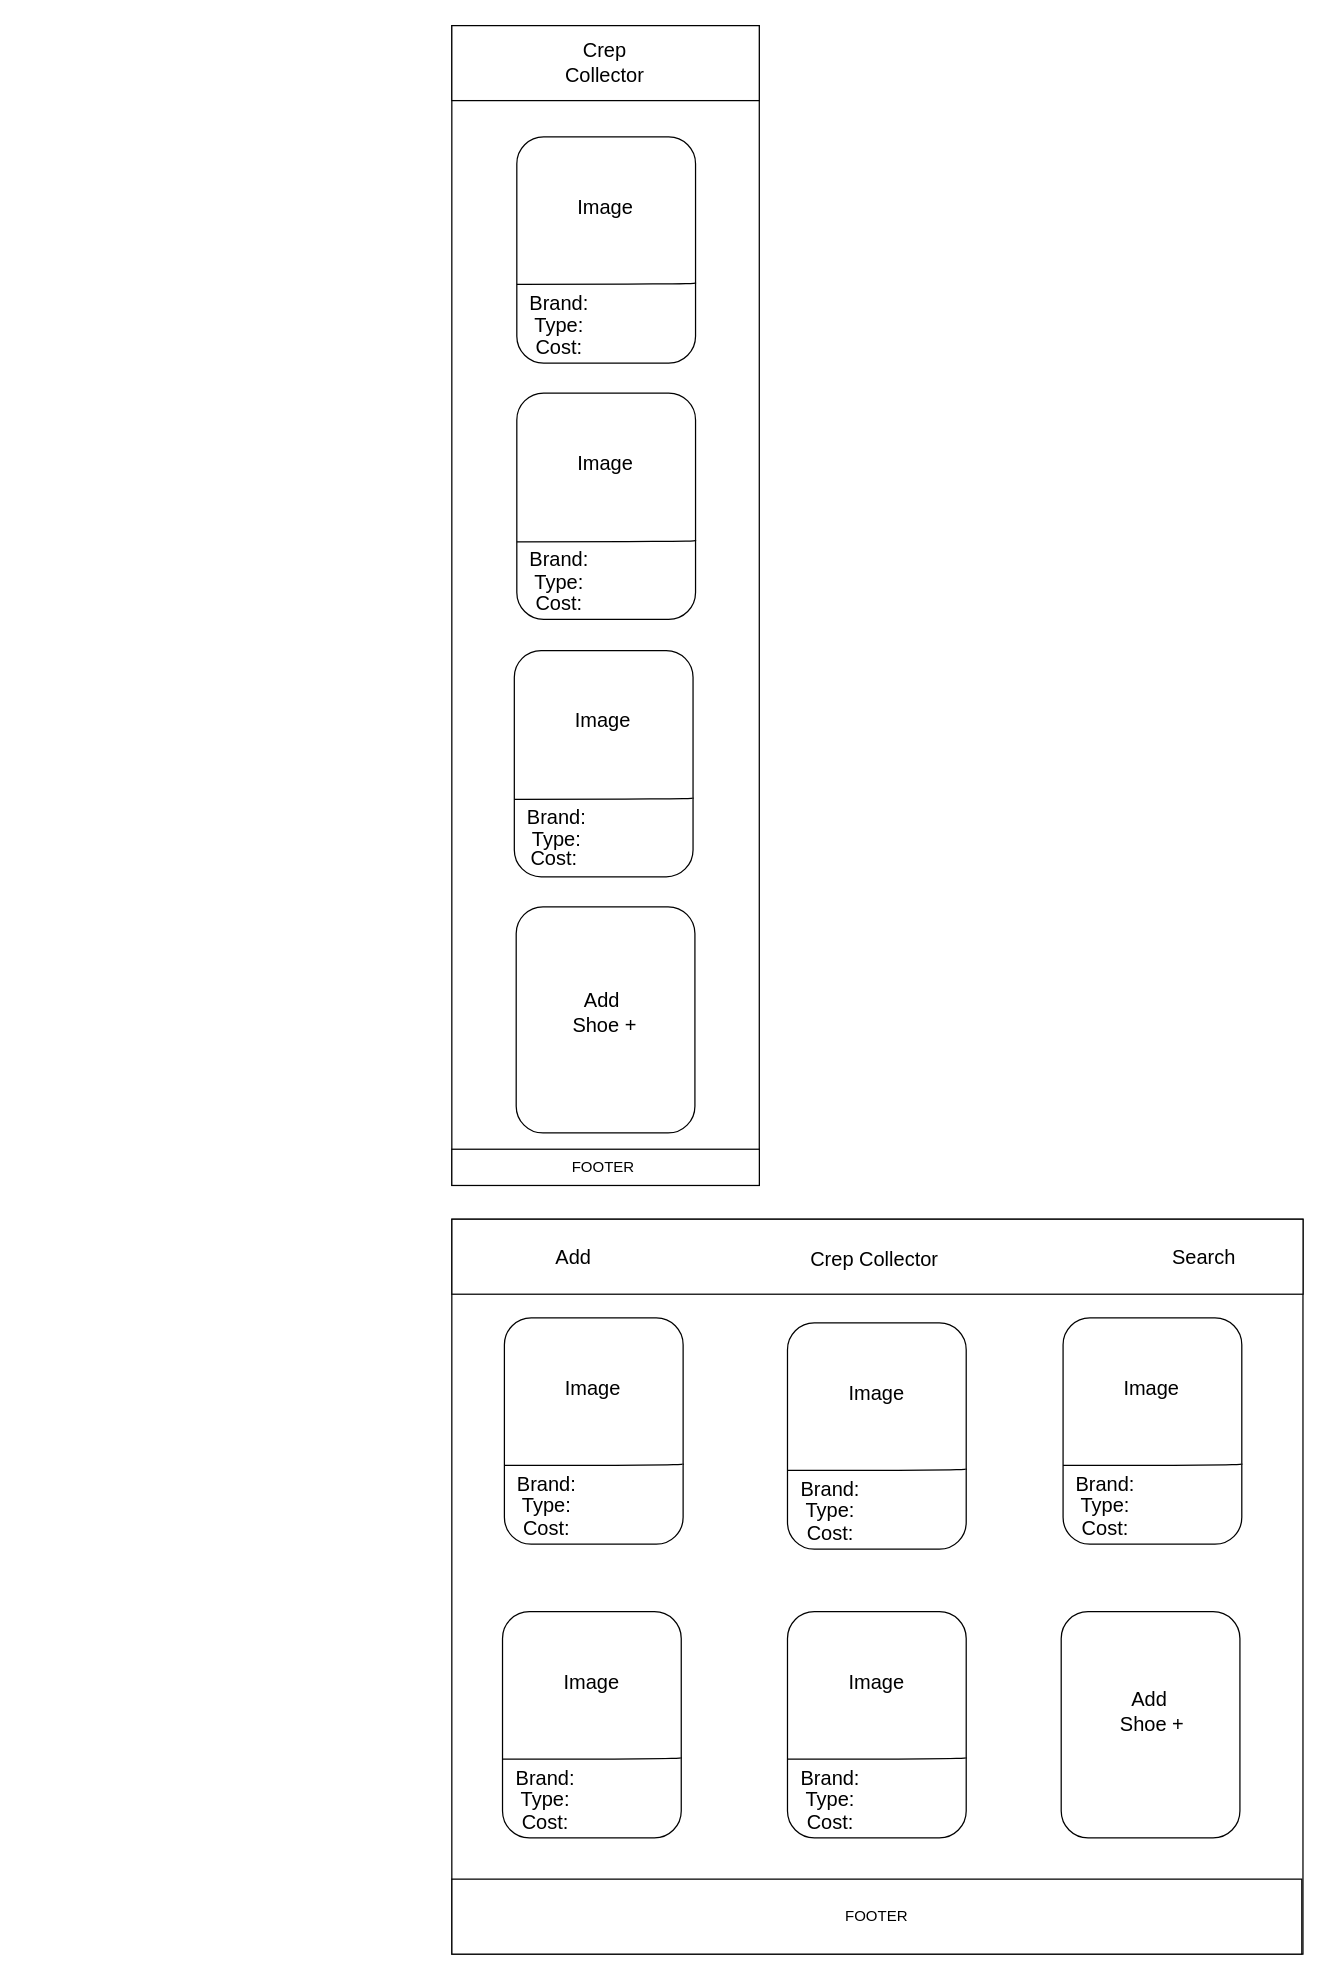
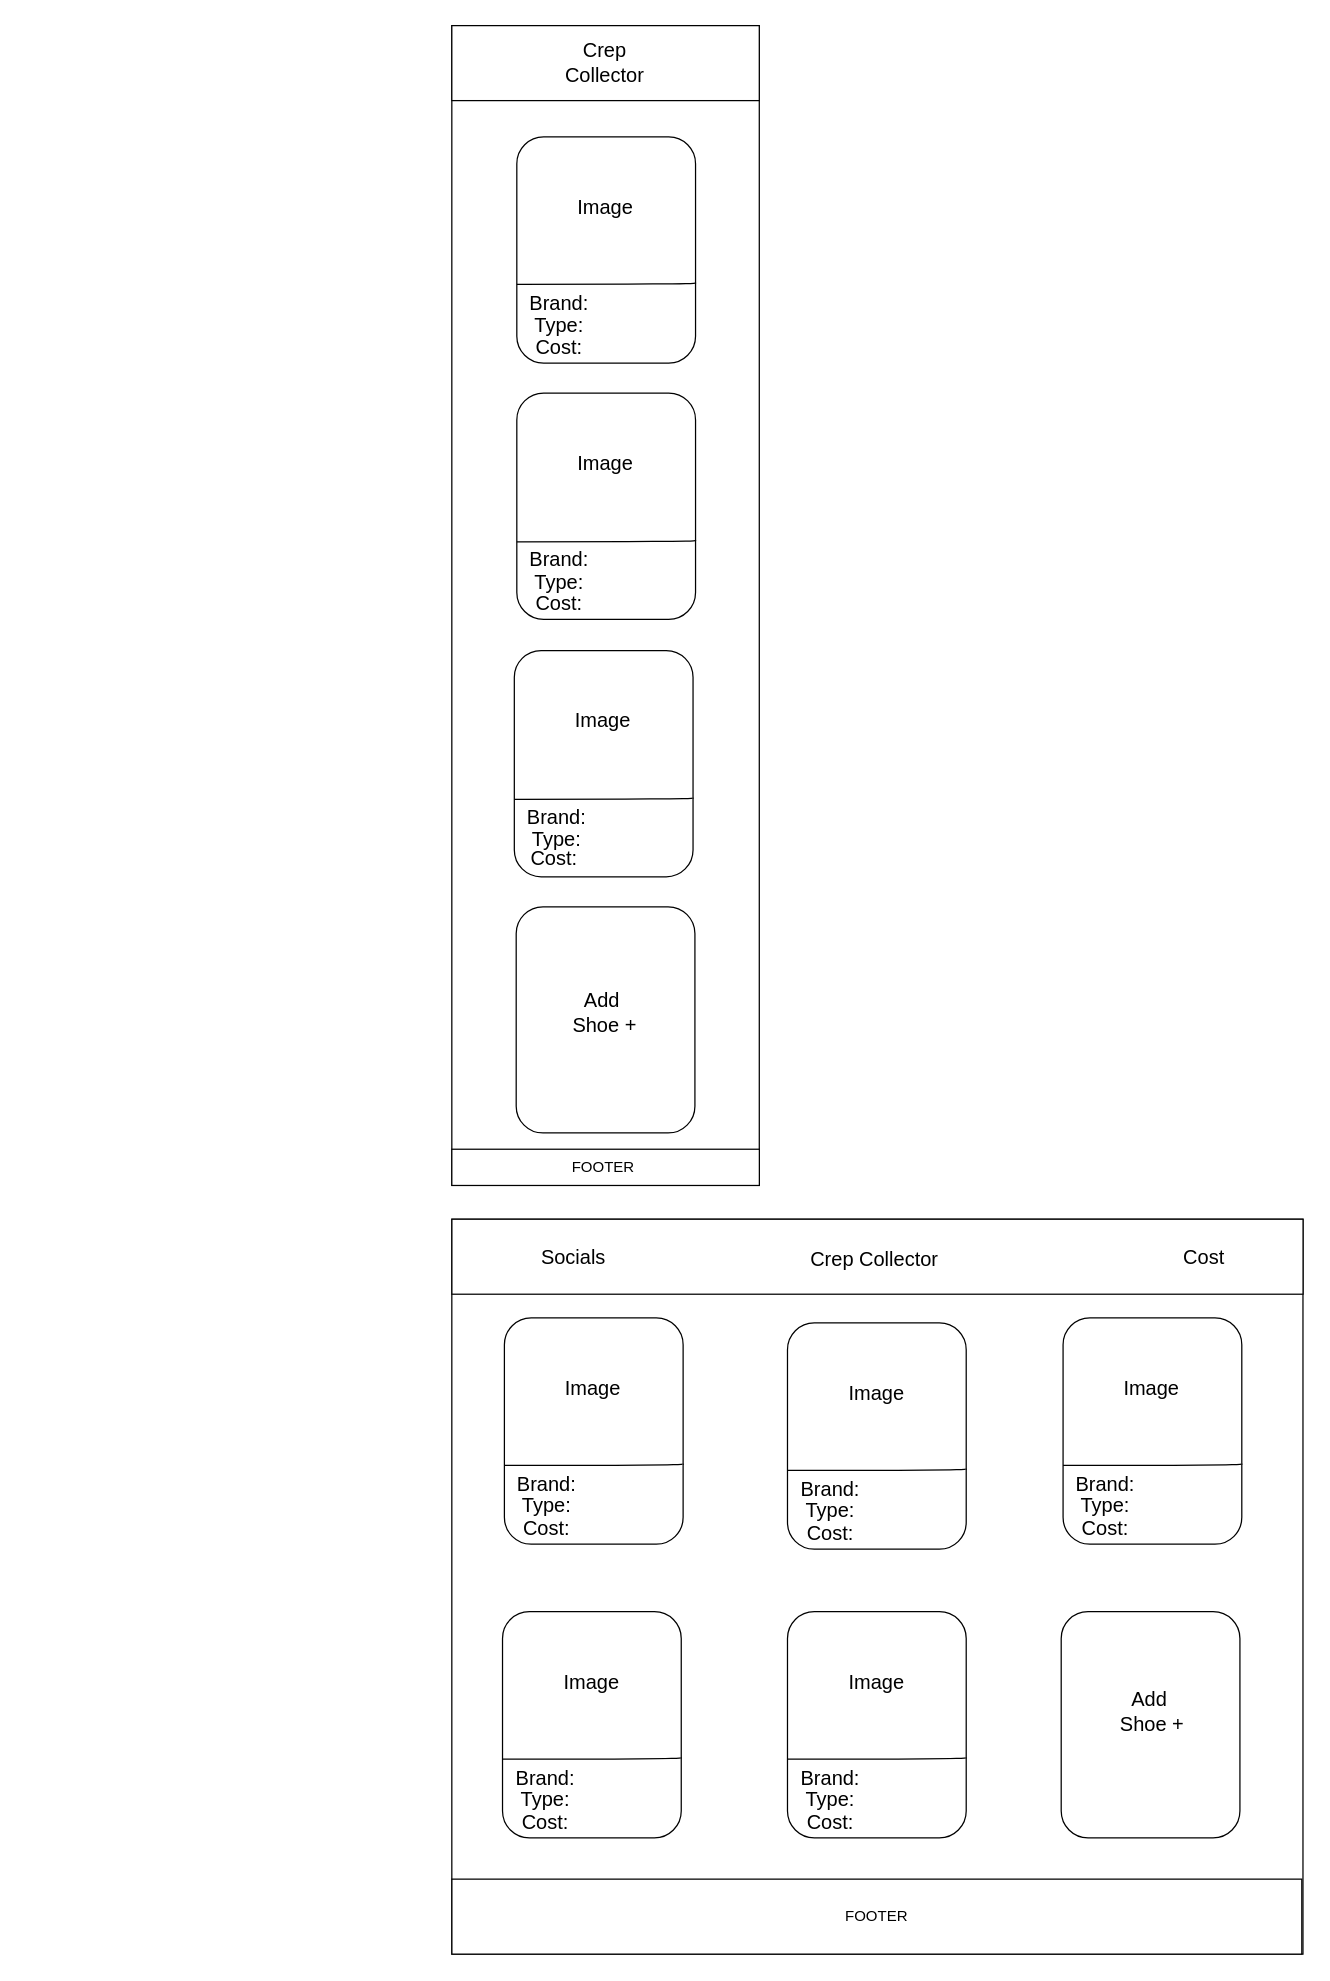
(574, 1257) -> (574, 1257)
(1204, 1257) -> (1204, 1257)
